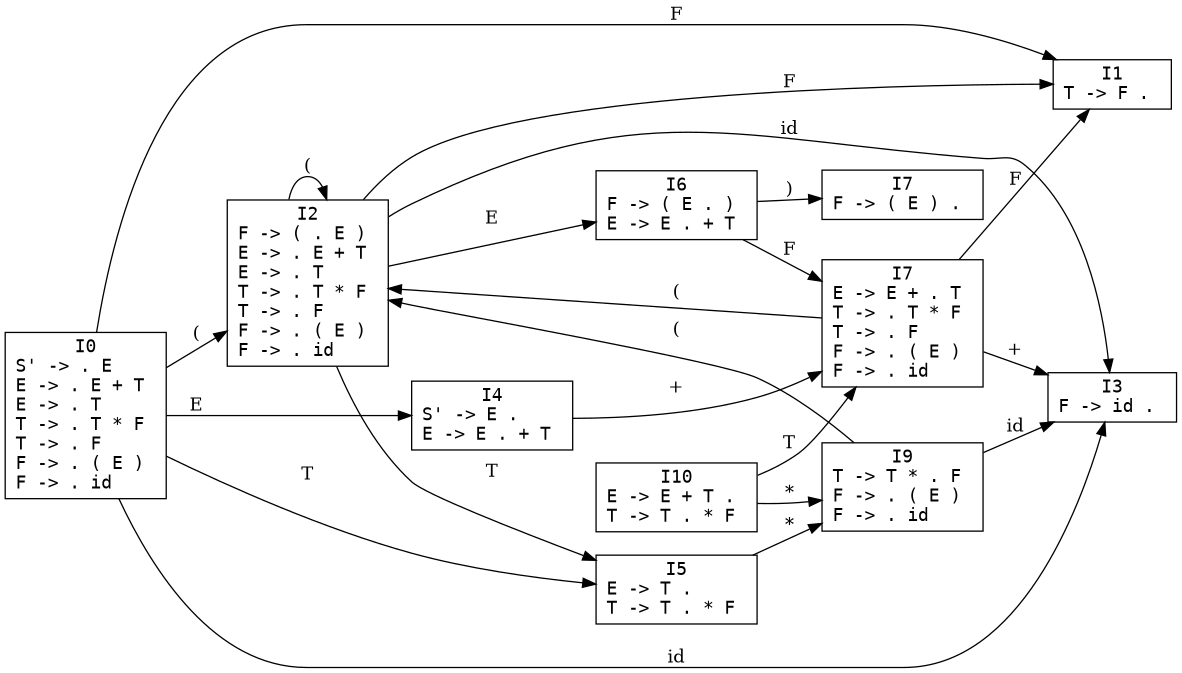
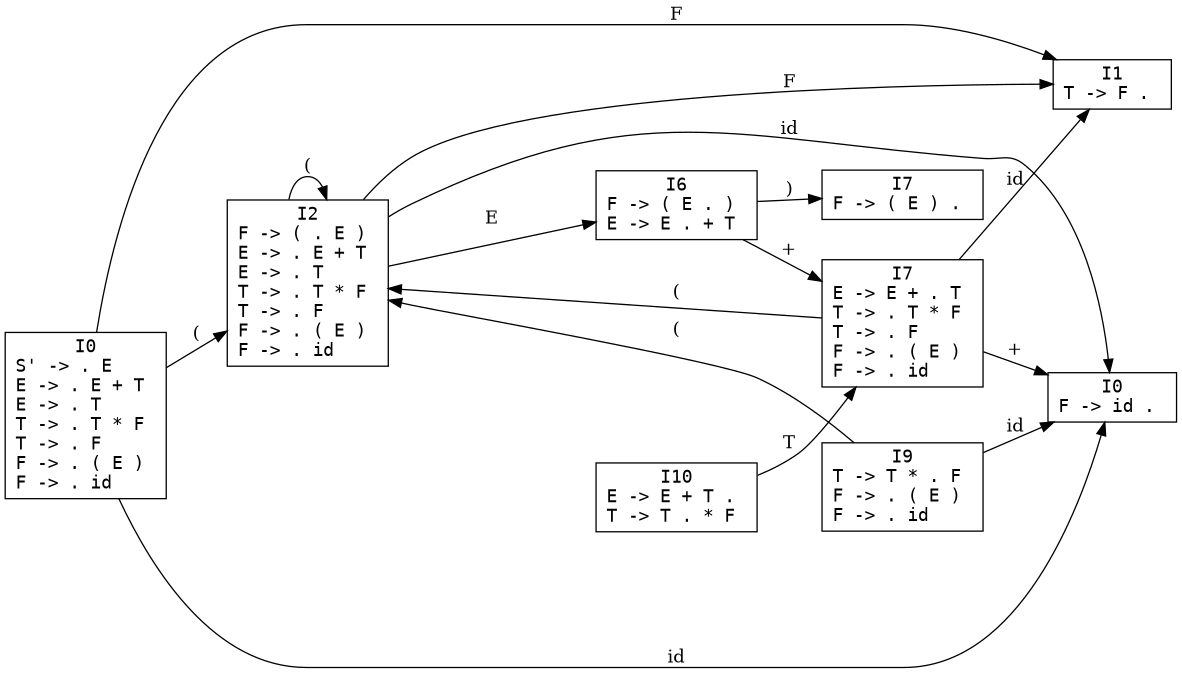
(1016, 180) -> (1016, 180)
(790, 250) -> (790, 250)
(1112, 397) -> (1112, 397)
(492, 416) -> none
(783, 503) -> none
(677, 590) -> none
